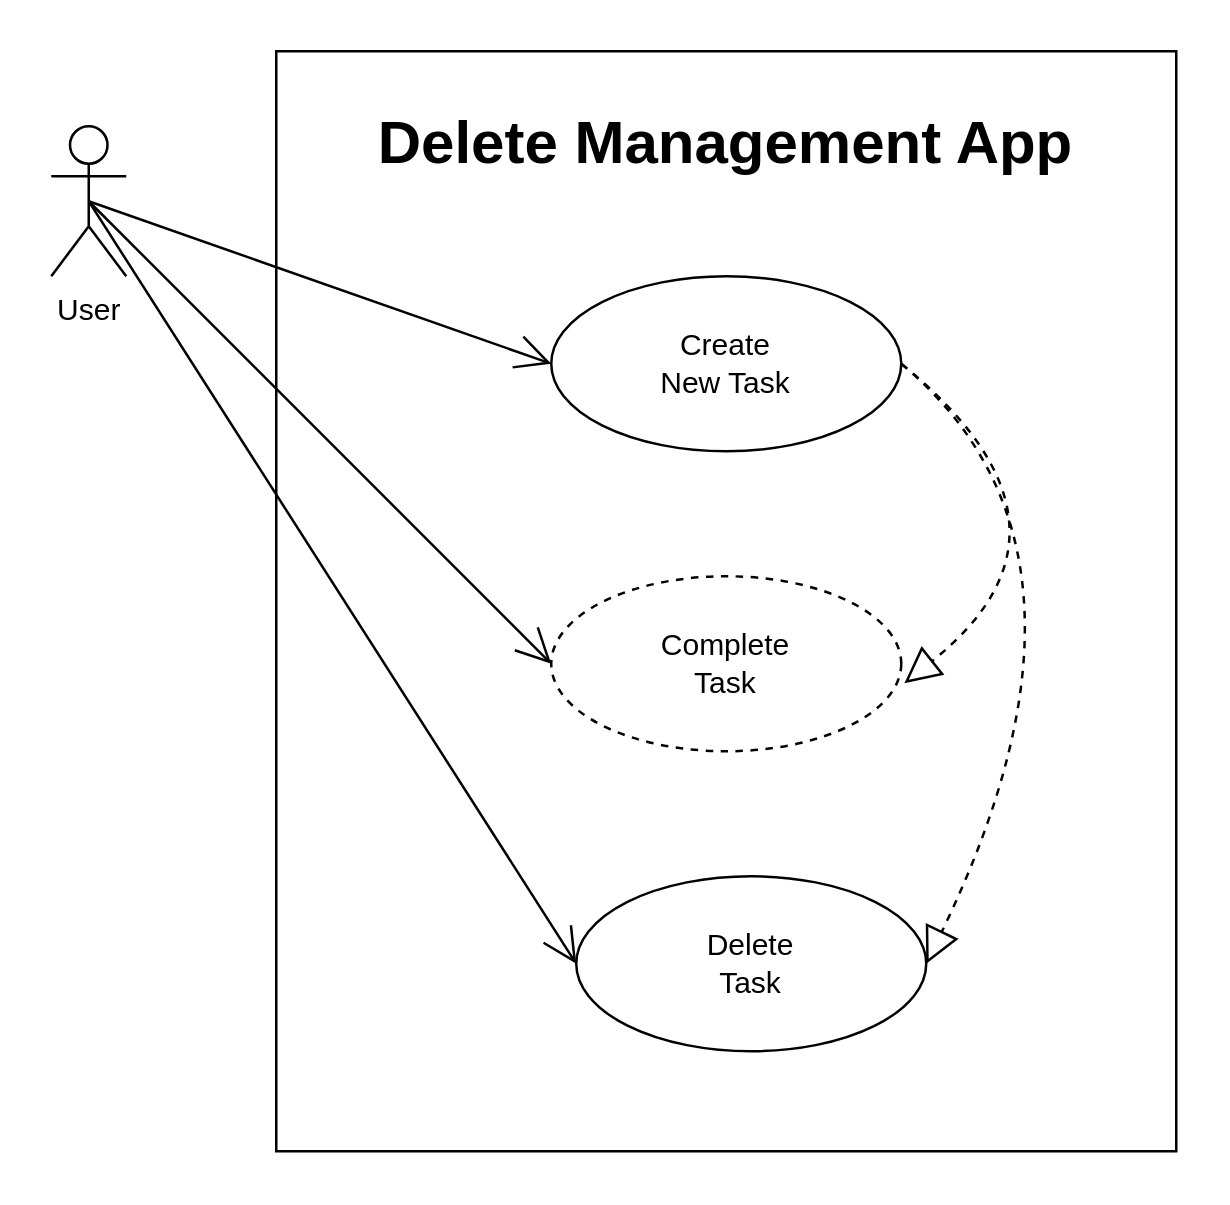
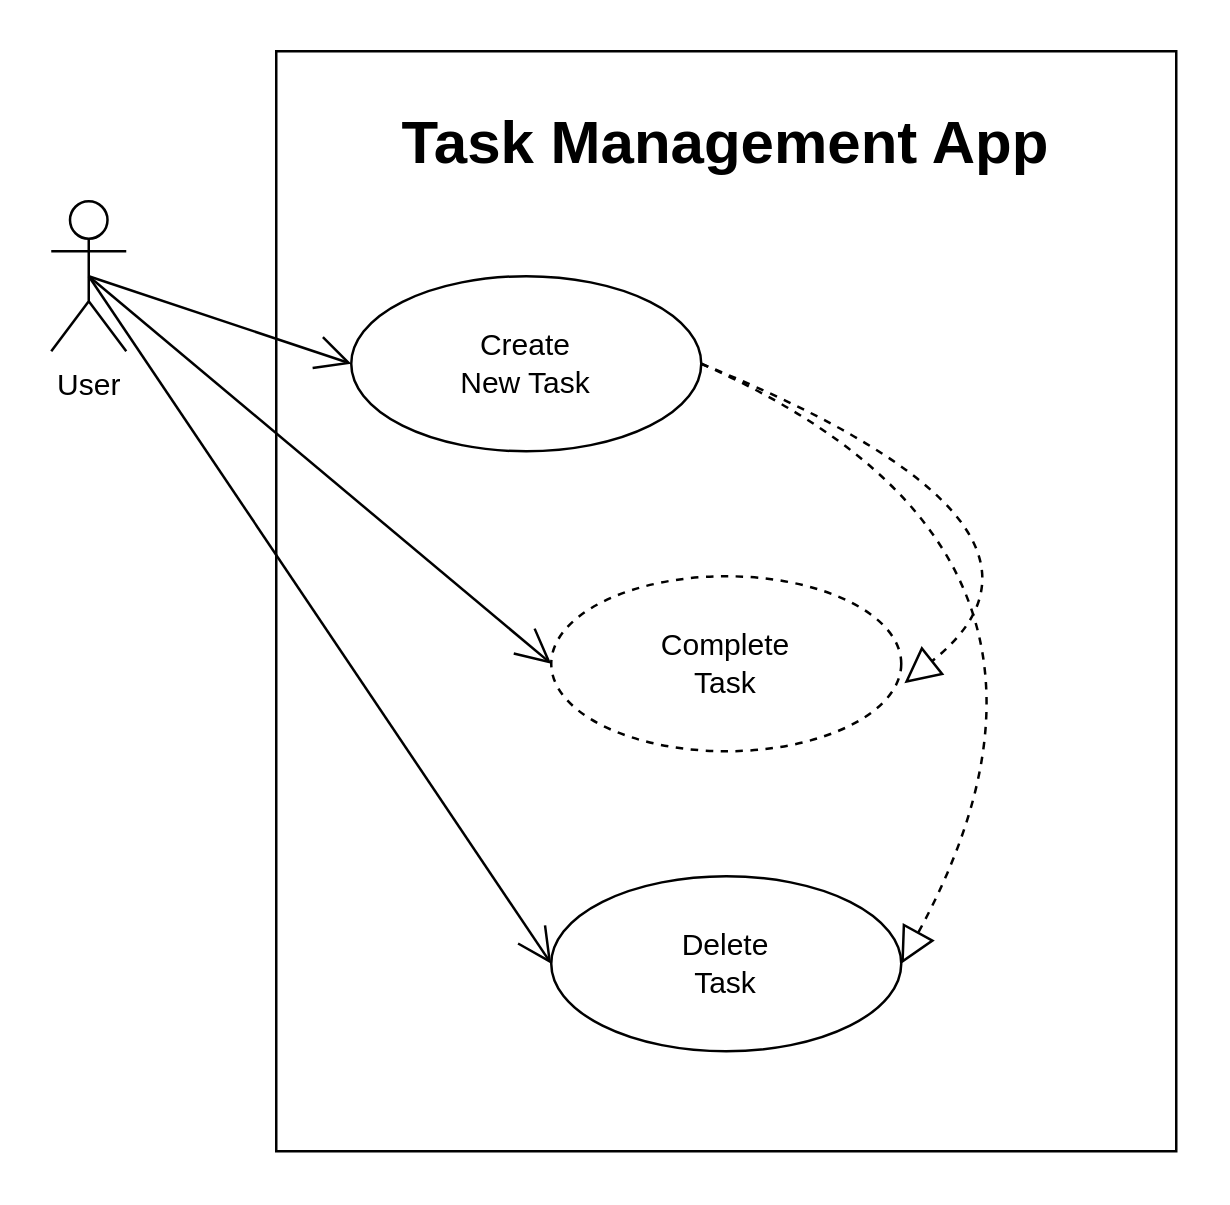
(726, 87) -> (726, 87)
(89, 201) -> (89, 276)
(726, 364) -> (526, 364)
(751, 964) -> (726, 964)
